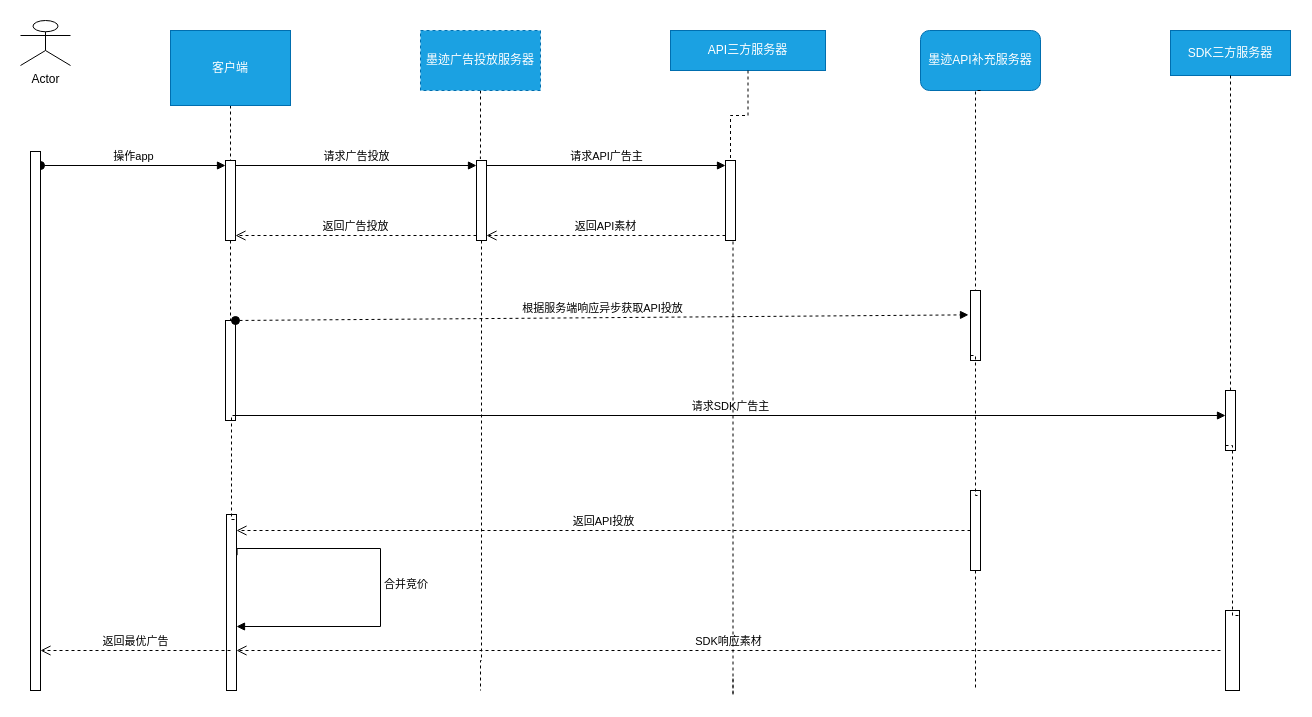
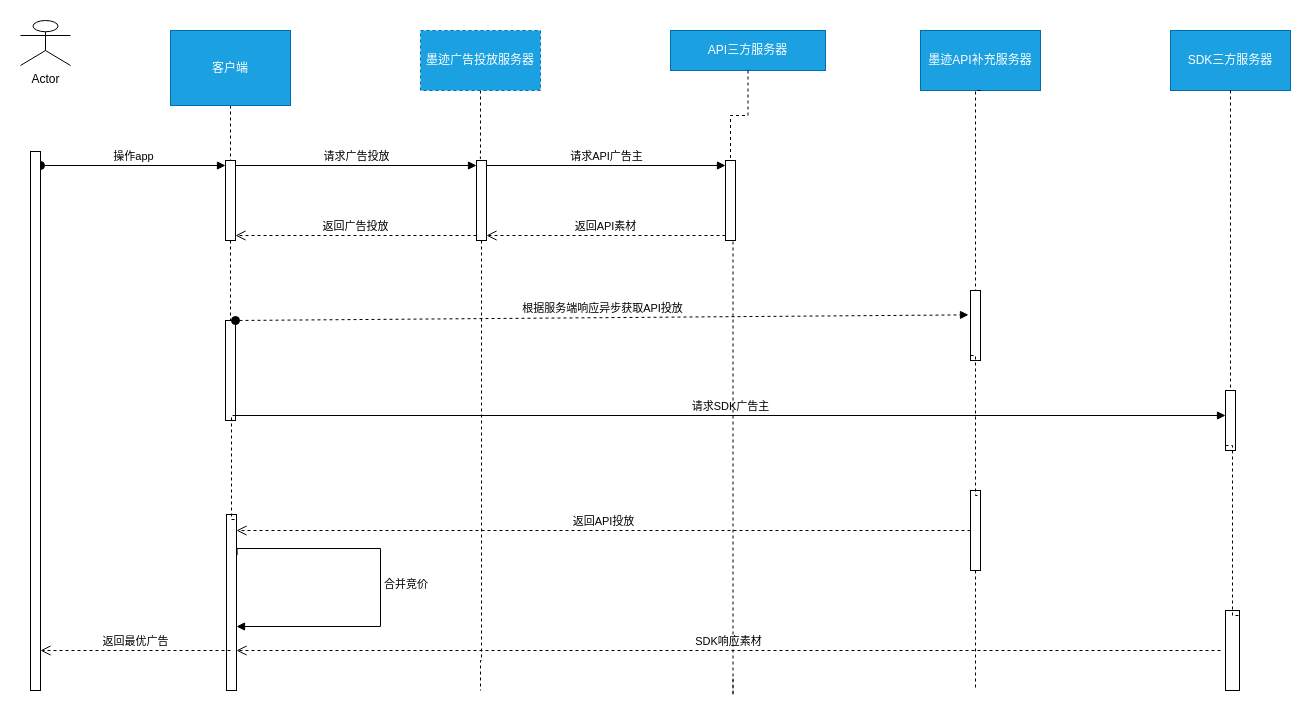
(1231, 53) -> (1231, 61)
(981, 61) -> (981, 61)
